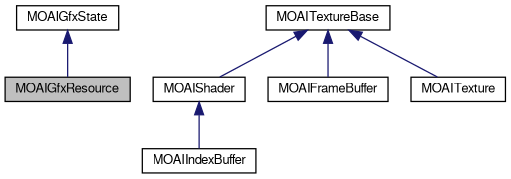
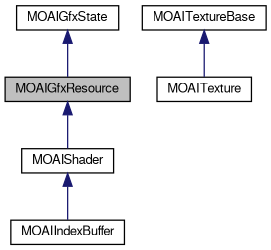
(258, 57) -> (68, 132)
(328, 89) -> none
